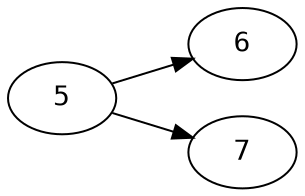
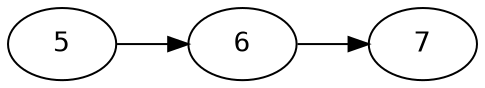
(143, 122) -> (323, 44)
